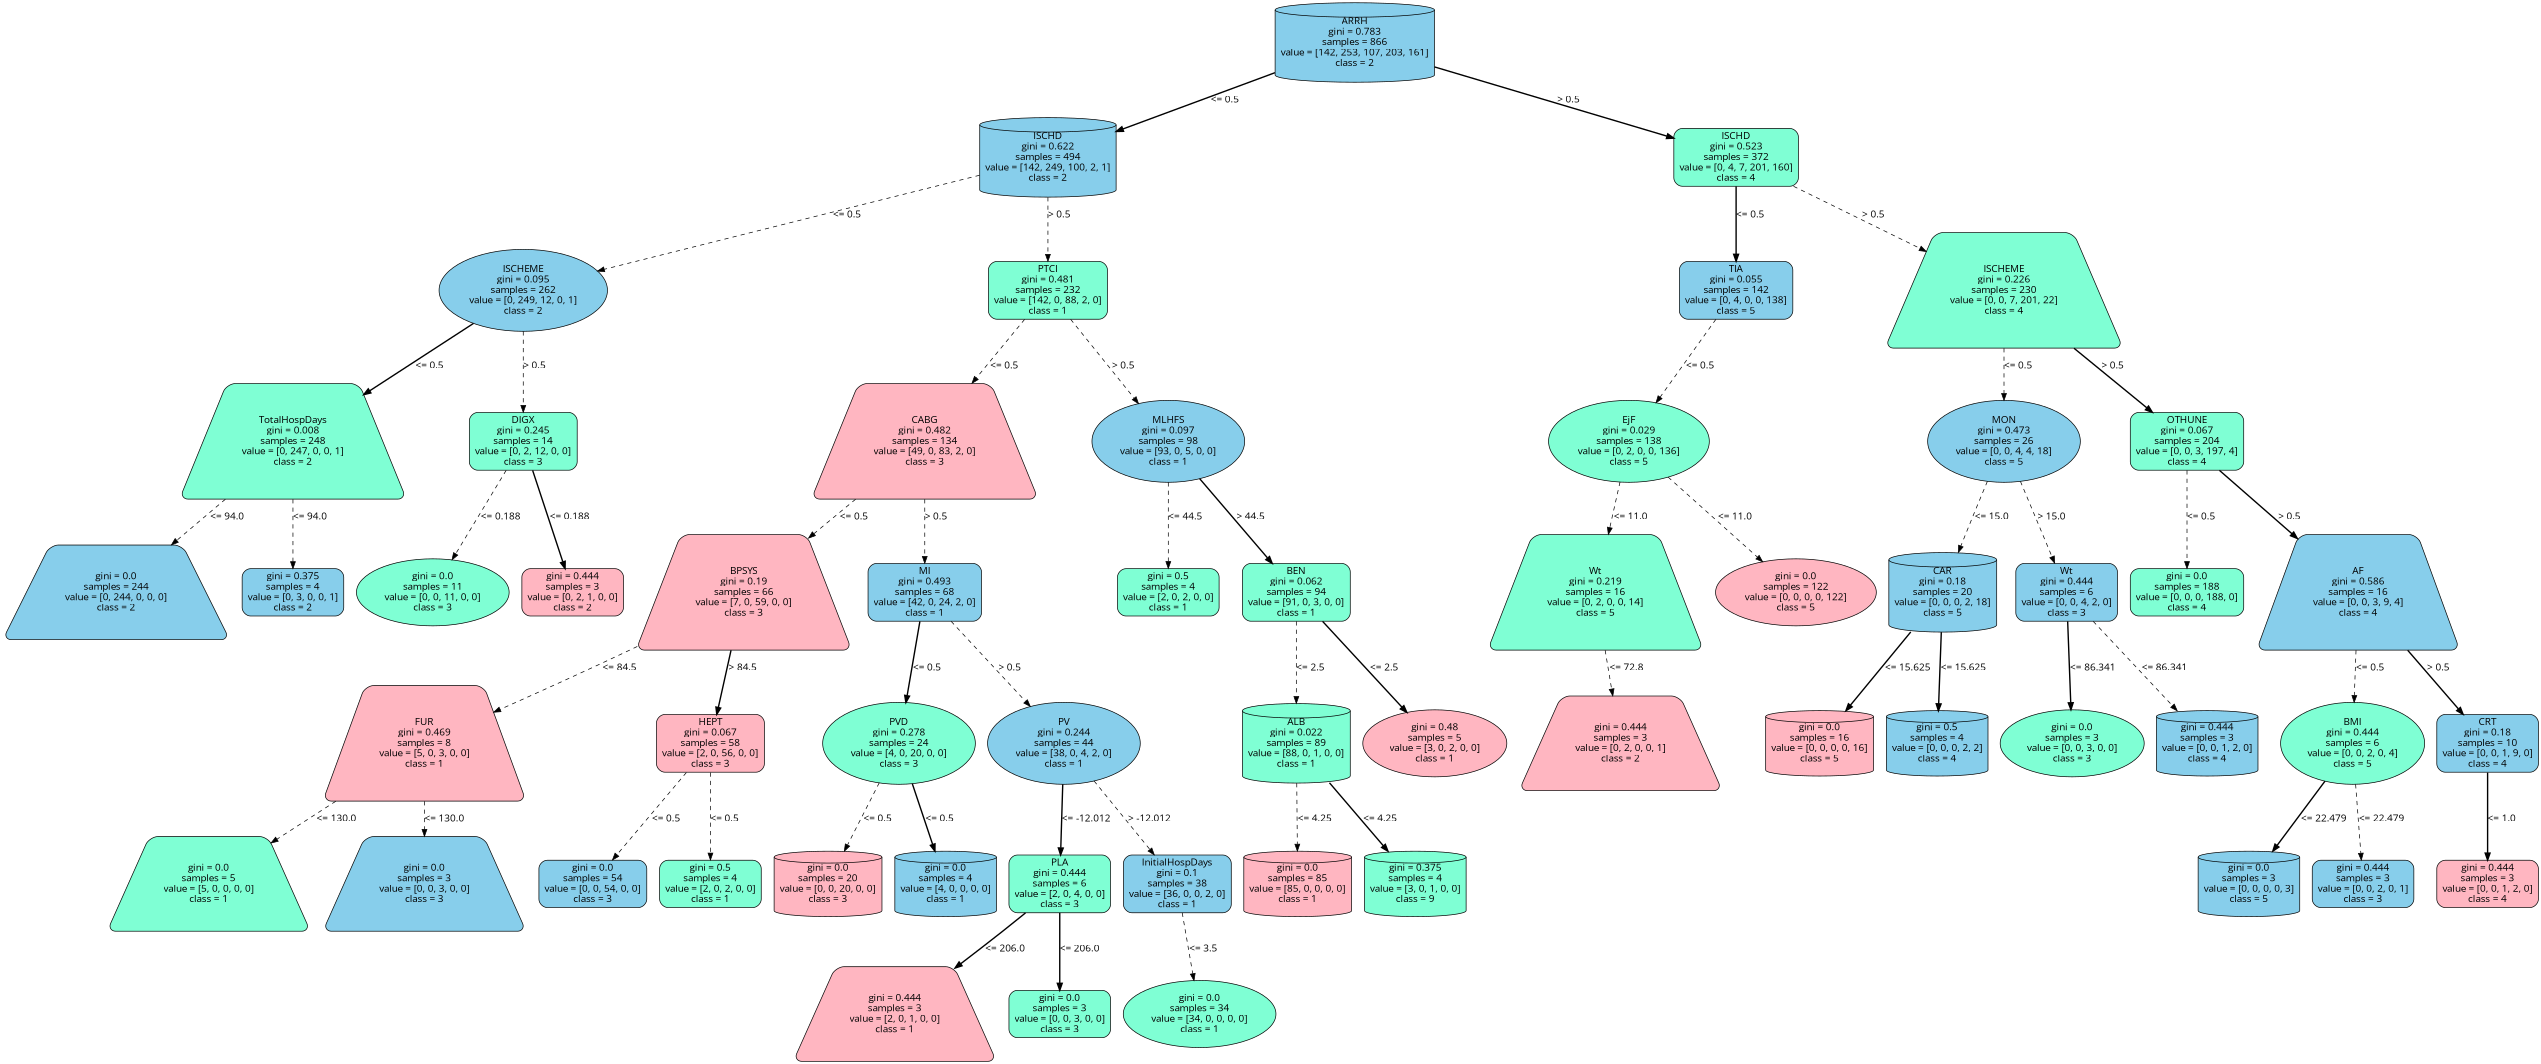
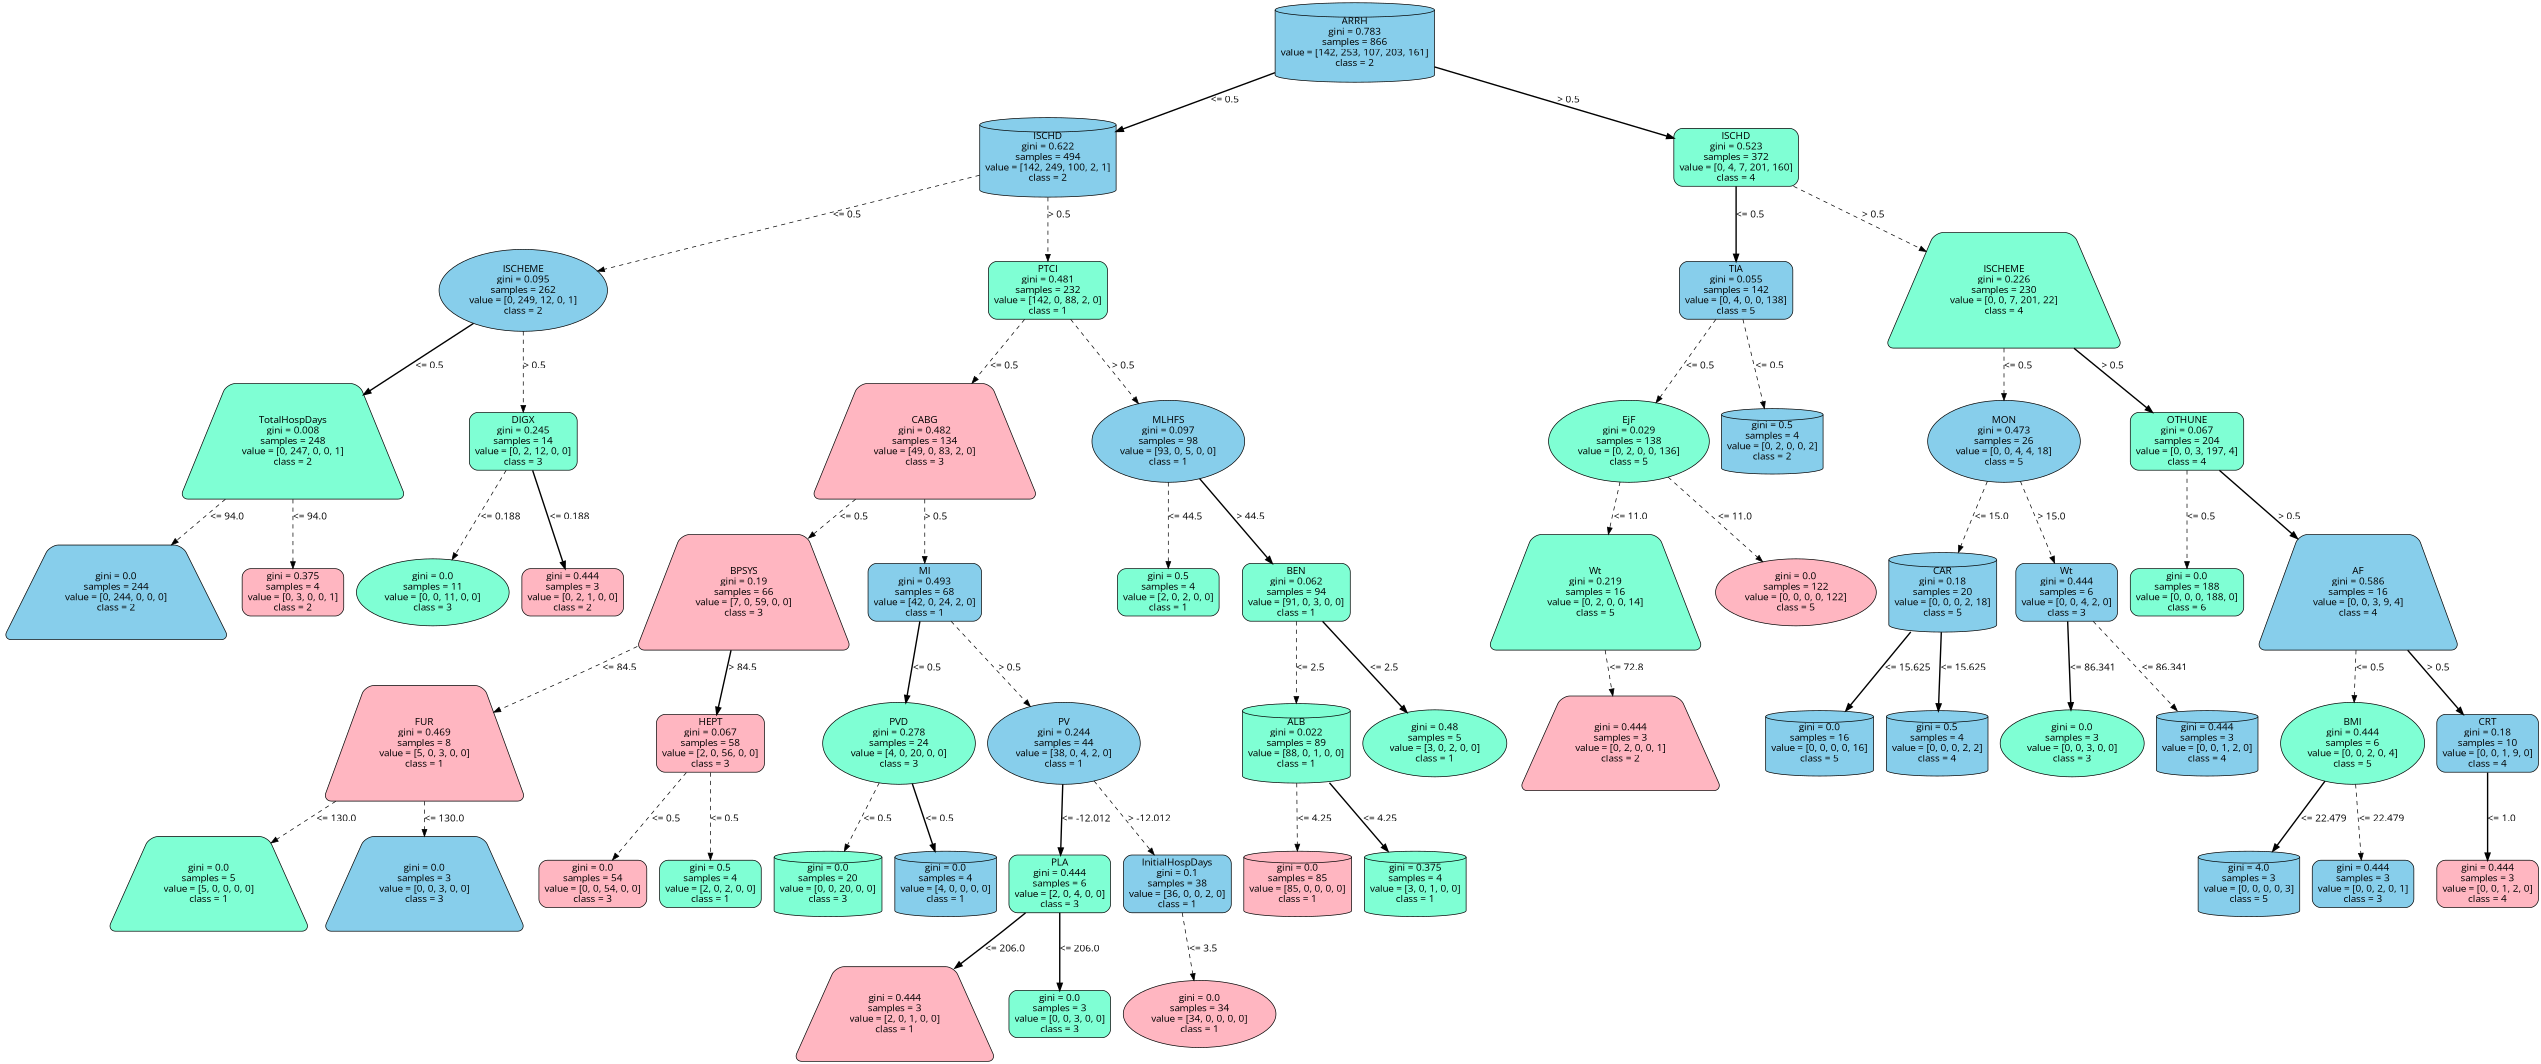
none -> (1772, 441)
(293, 592) -> (293, 592)
(2187, 592) -> (2187, 592)
(1435, 743) -> (1435, 743)
(1820, 743) -> (1820, 743)
(593, 884) -> (593, 884)
(828, 884) -> (828, 884)
(1415, 884) -> (1415, 884)
(2249, 884) -> (2249, 884)
(1200, 1014) -> (1200, 1014)
